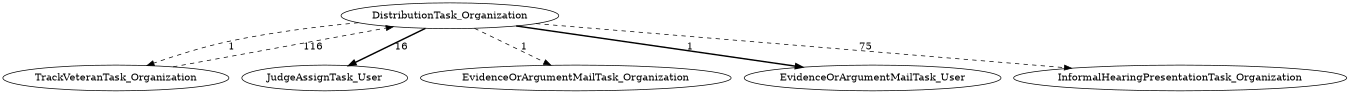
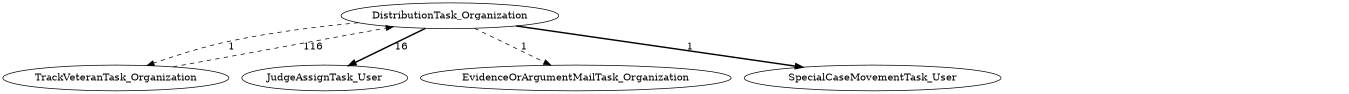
(873, 78) -> (873, 78)
(1180, 78) -> none
